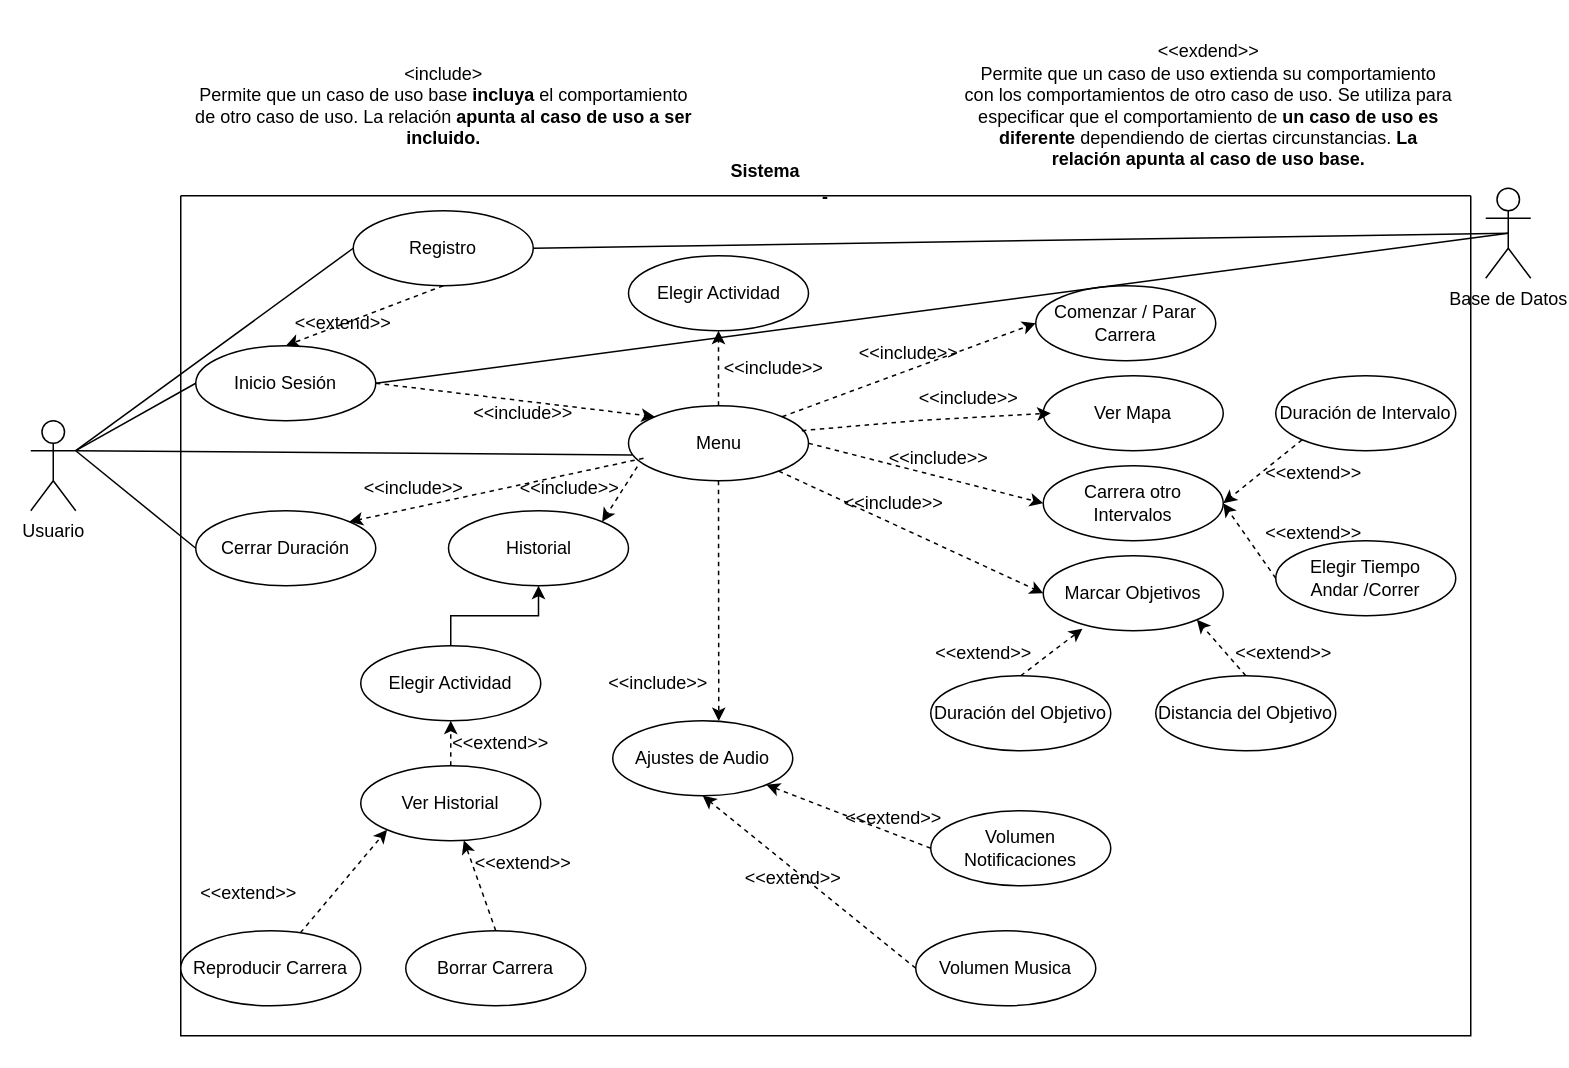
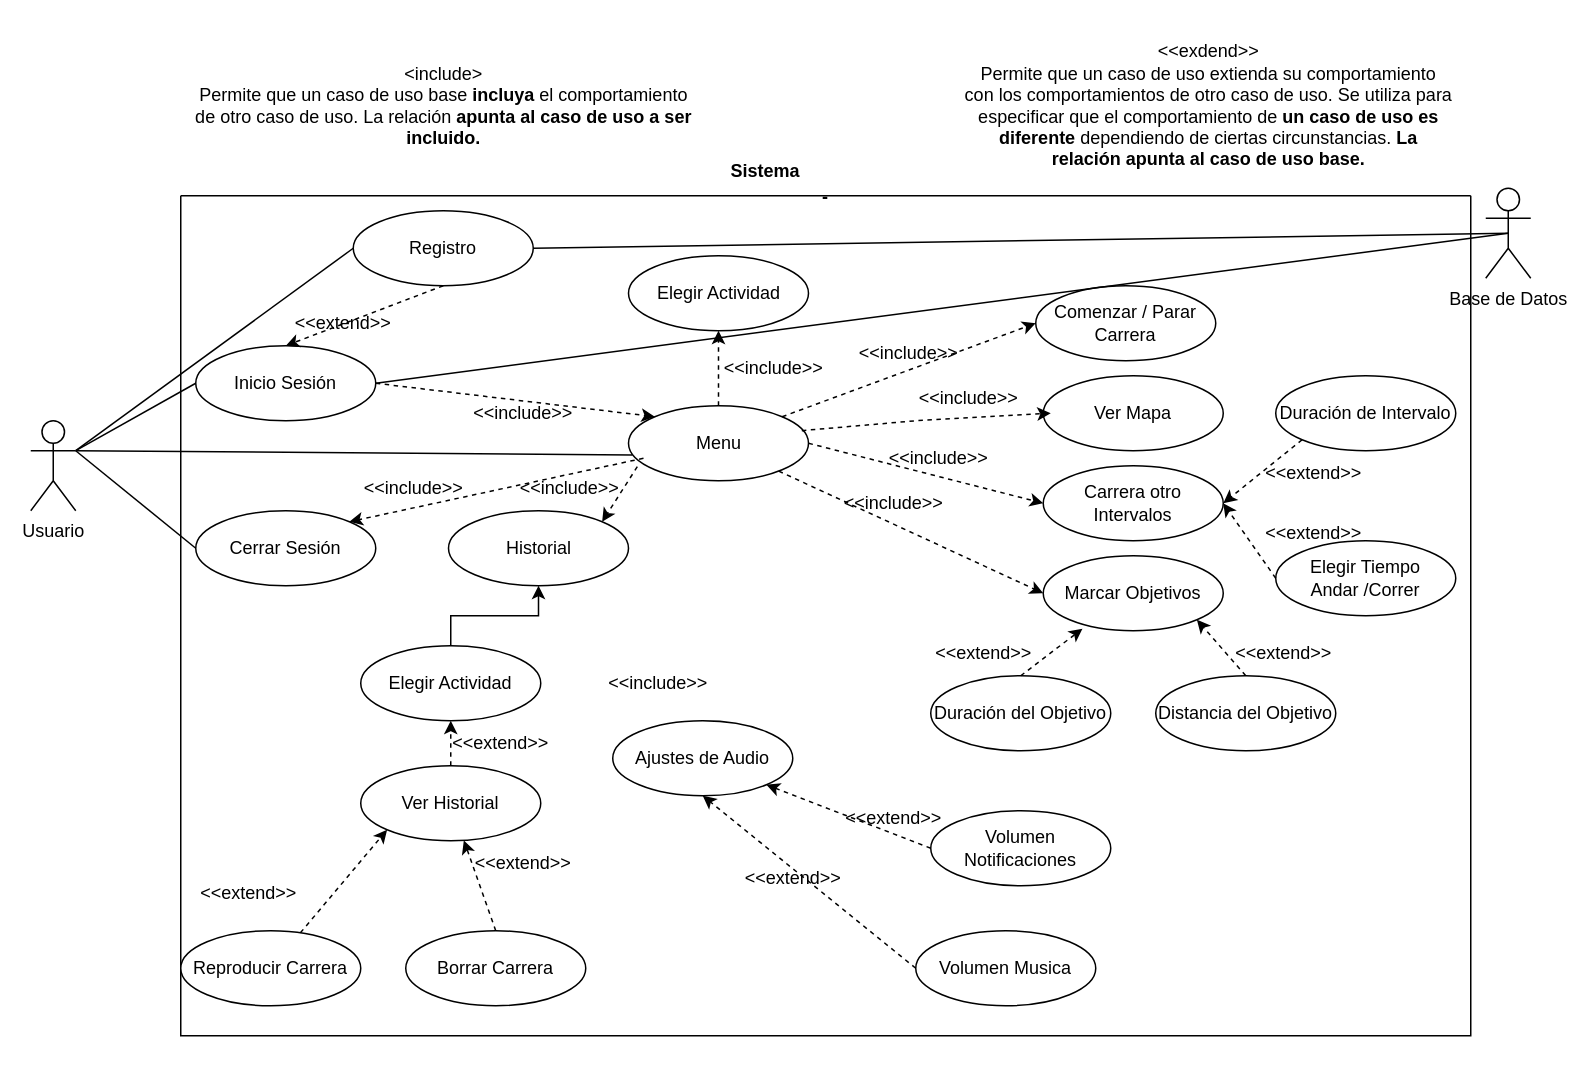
(286, 548) -> (286, 548)
(719, 596) -> none
